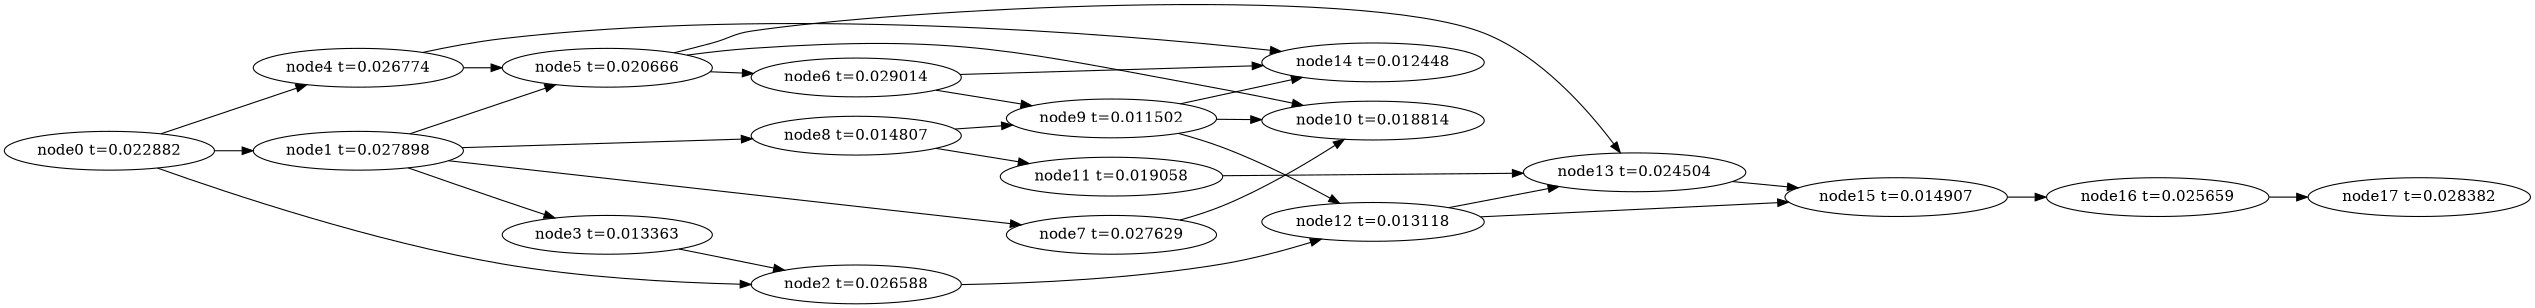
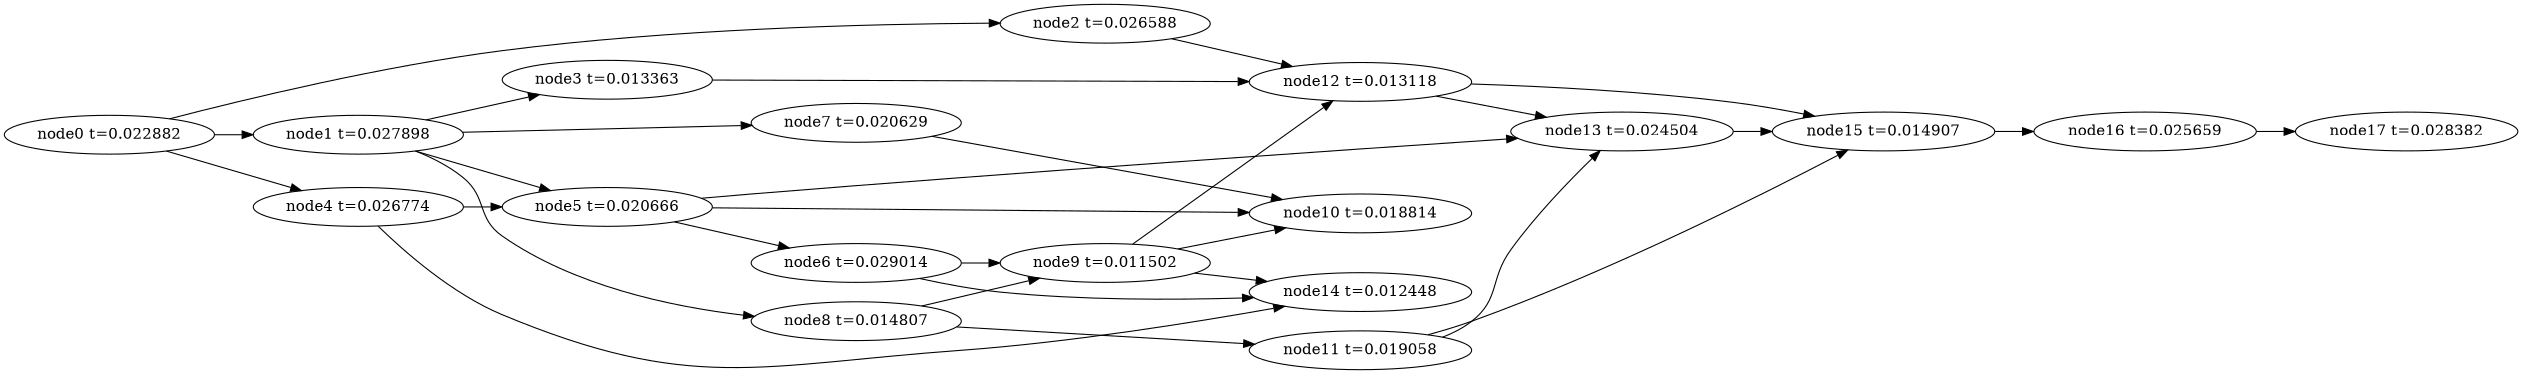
(1112, 235) -> (856, 123)
none -> (1636, 254)
(726, 259) -> (975, 81)
